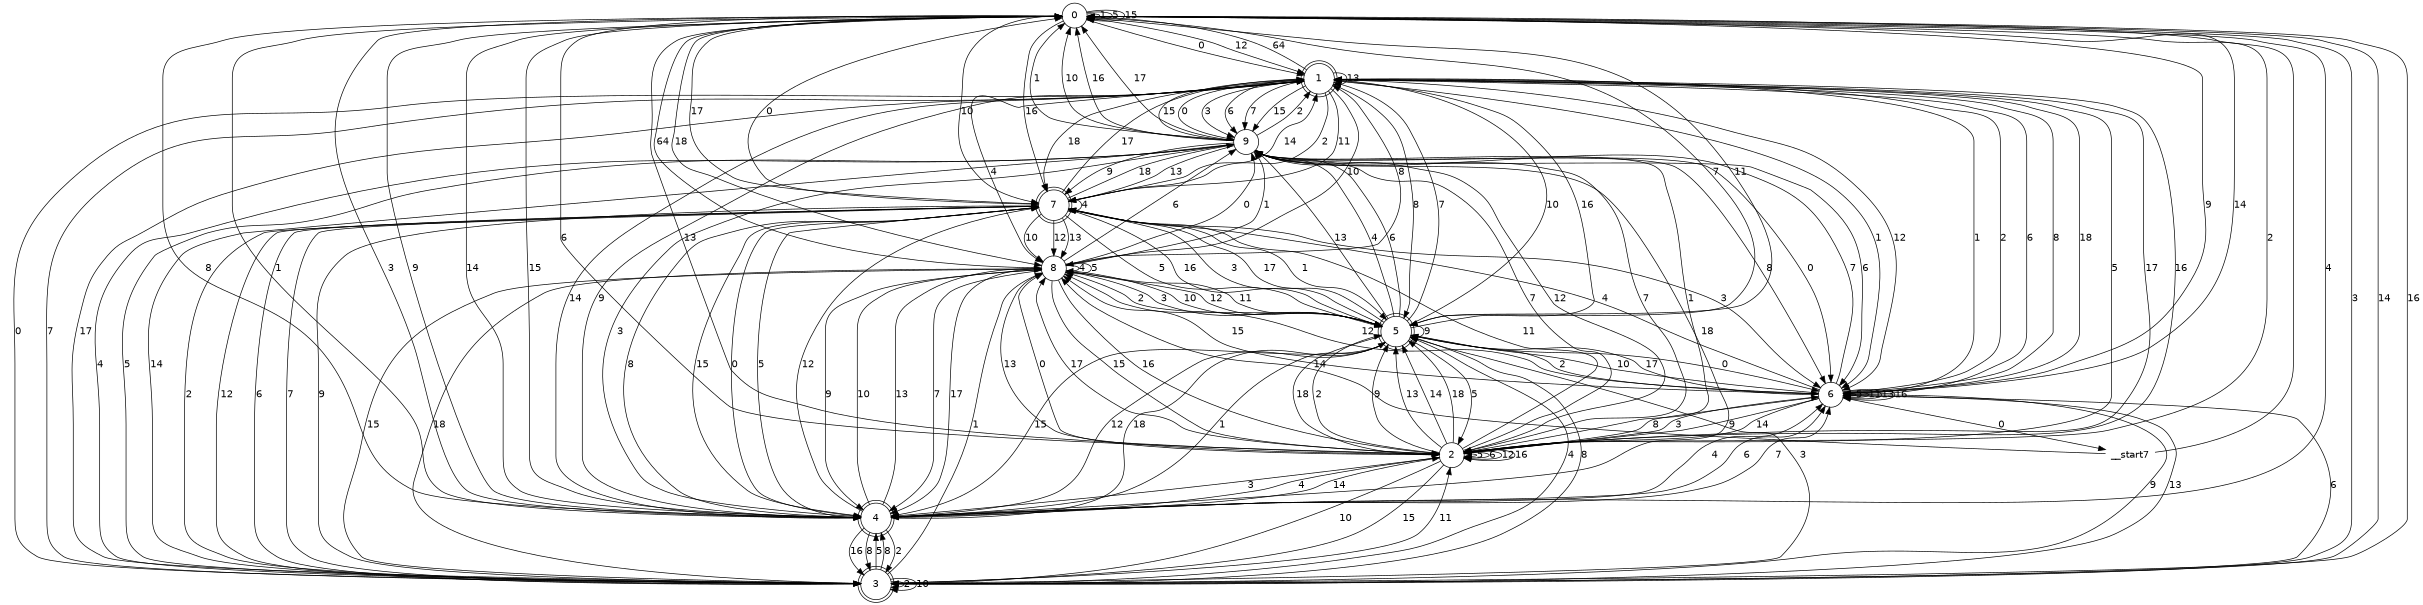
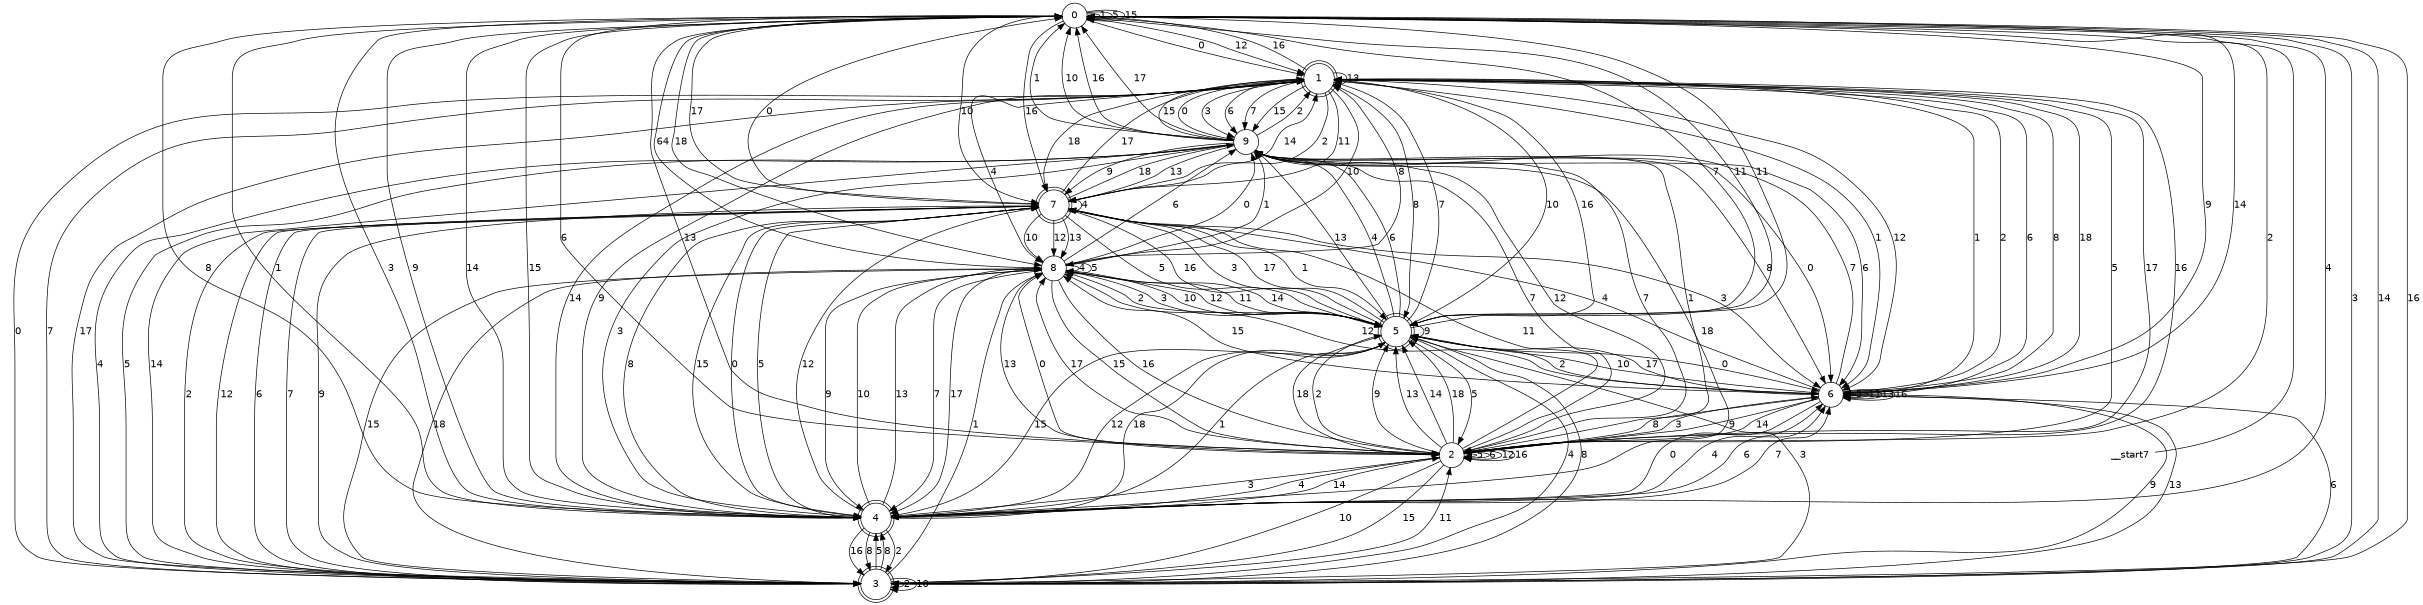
(1279, 46) -> (1279, 46)
none -> (1689, 93)
(1518, 423) -> (1215, 284)
(1971, 423) -> (1376, 501)
